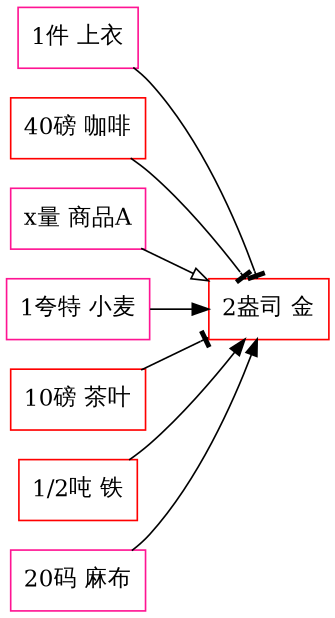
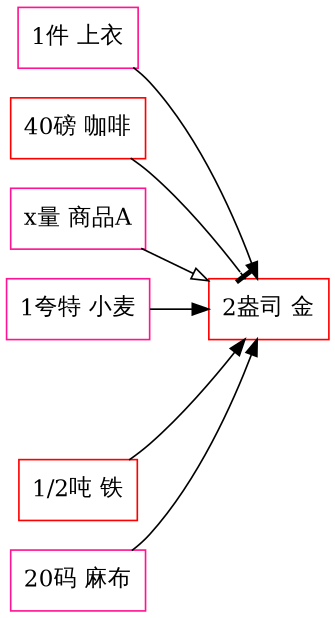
(205, 162) -> (205, 162)
(78, 400) -> none
